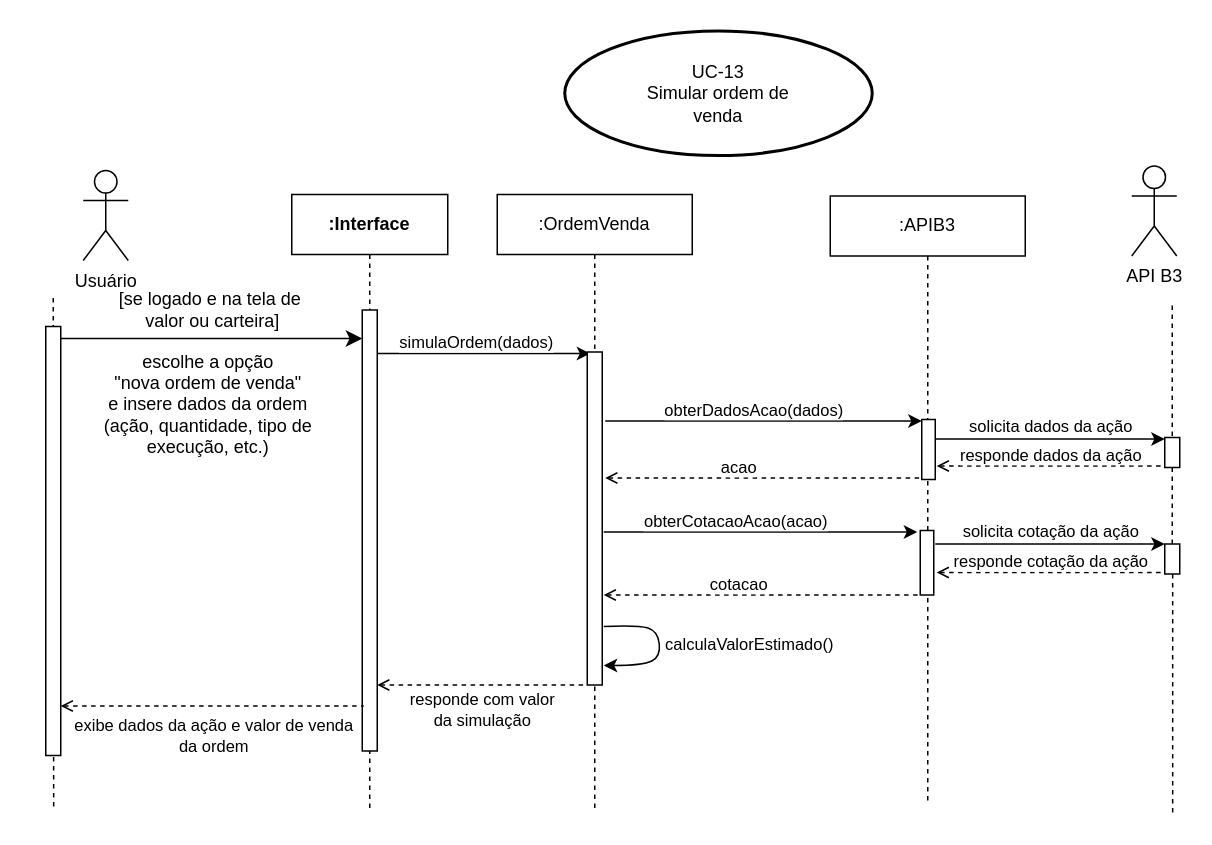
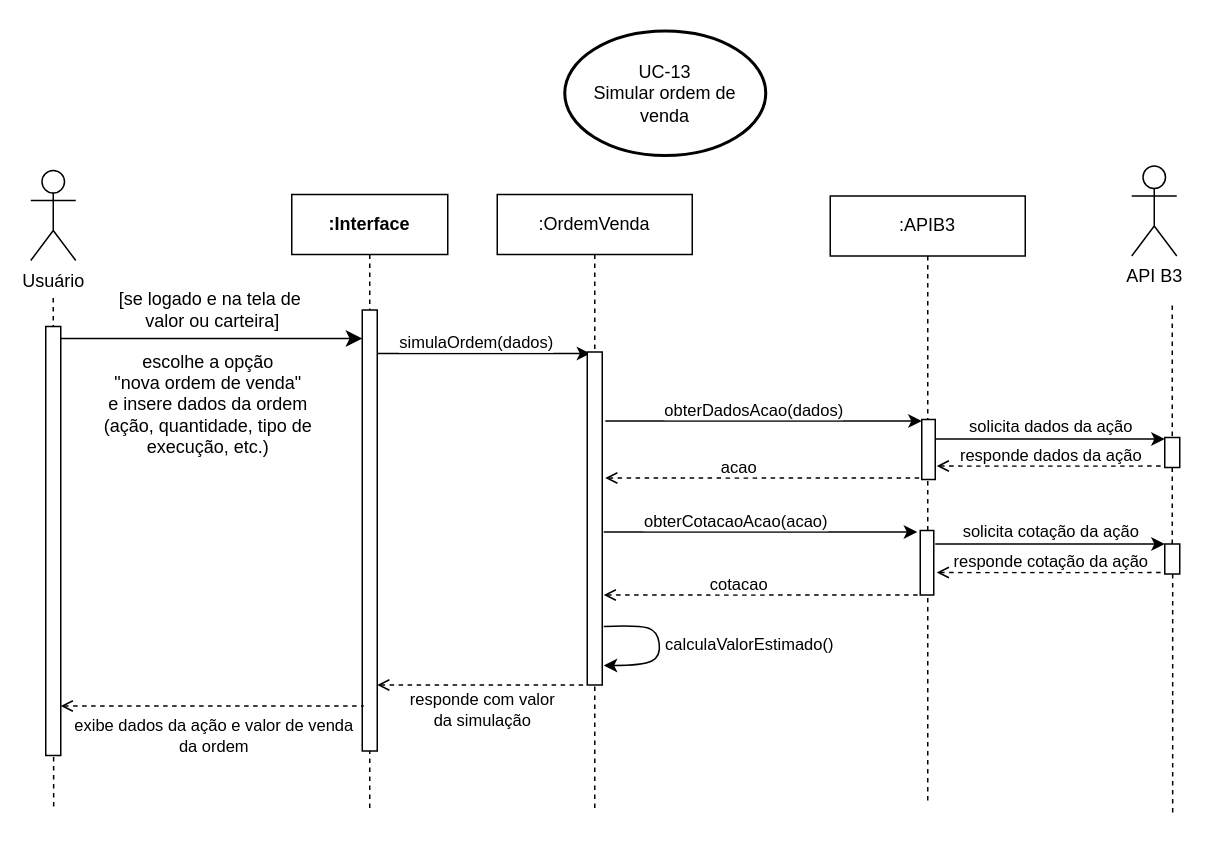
(719, 93) -> (665, 93)
(106, 215) -> (53, 215)
